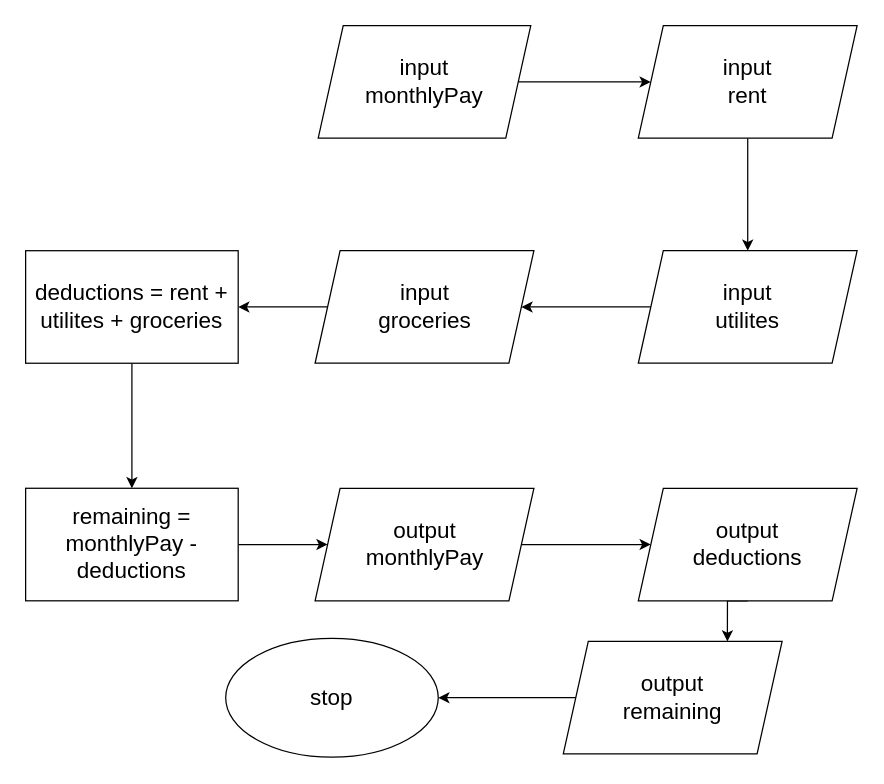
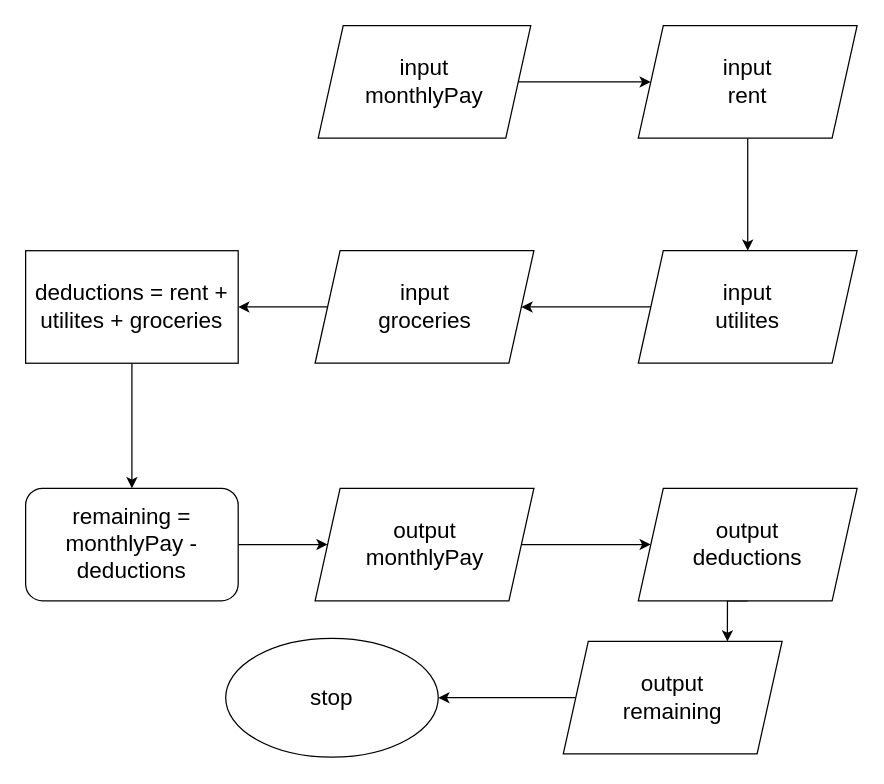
(132, 544) -> (132, 544)
